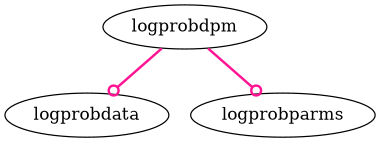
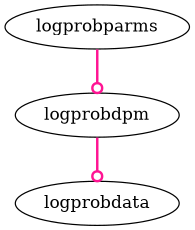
(230, 68) -> (97, 66)
